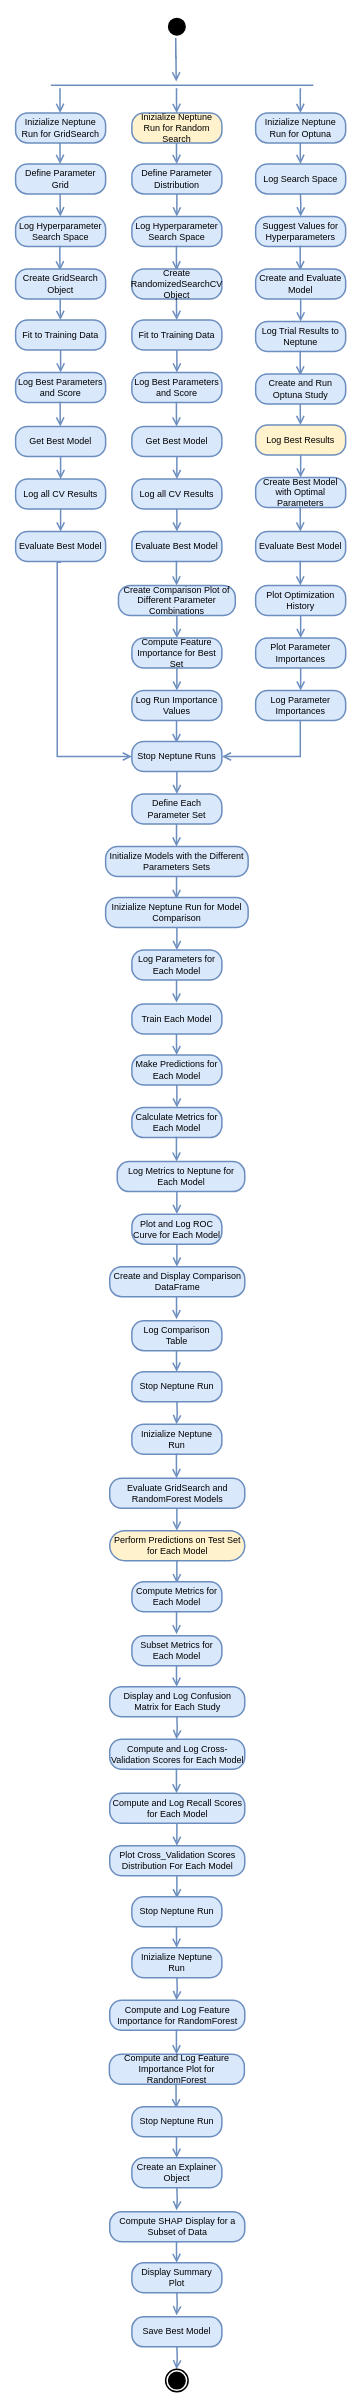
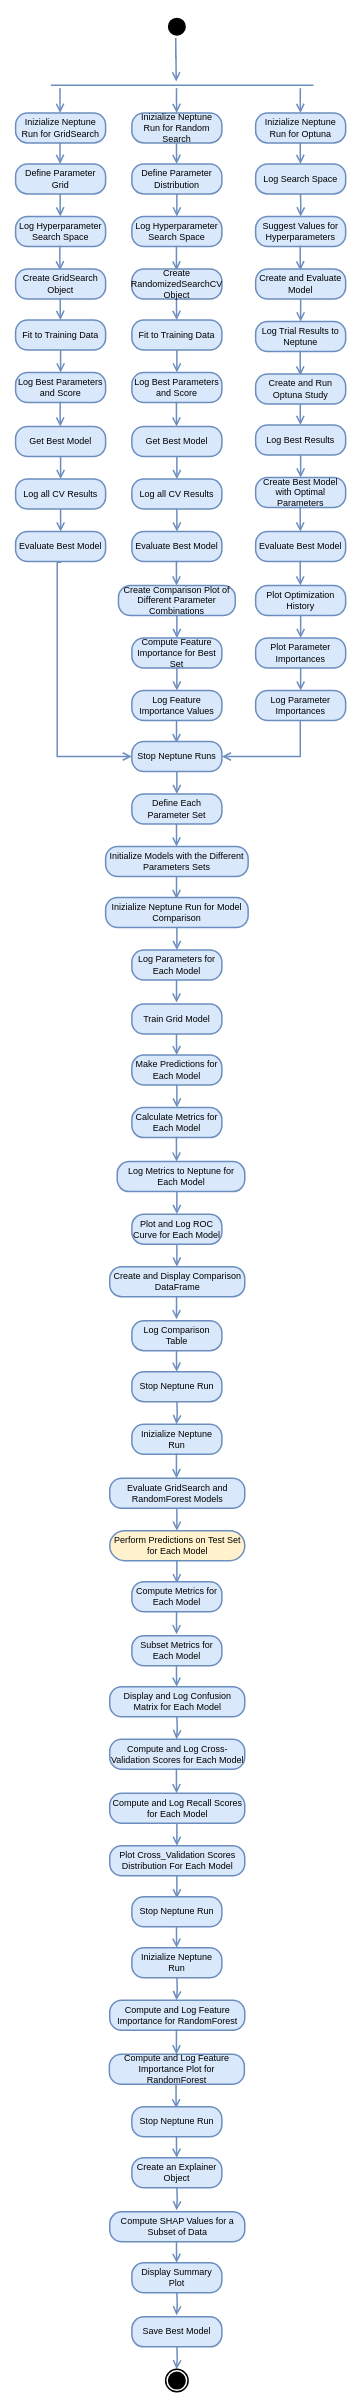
(177, 128) -> (177, 128)
(300, 440) -> (300, 440)
(177, 705) -> (177, 705)
(177, 1019) -> (177, 1019)
(177, 1701) -> (177, 1701)
(177, 2226) -> (177, 2226)
